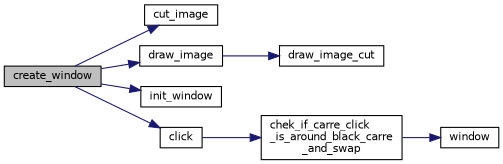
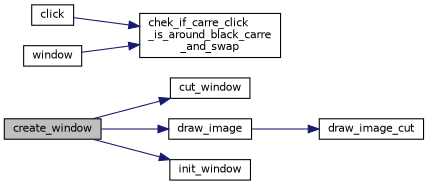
(181, 15) -> (210, 88)
(113, 105) -> none
(416, 138) -> (105, 49)
